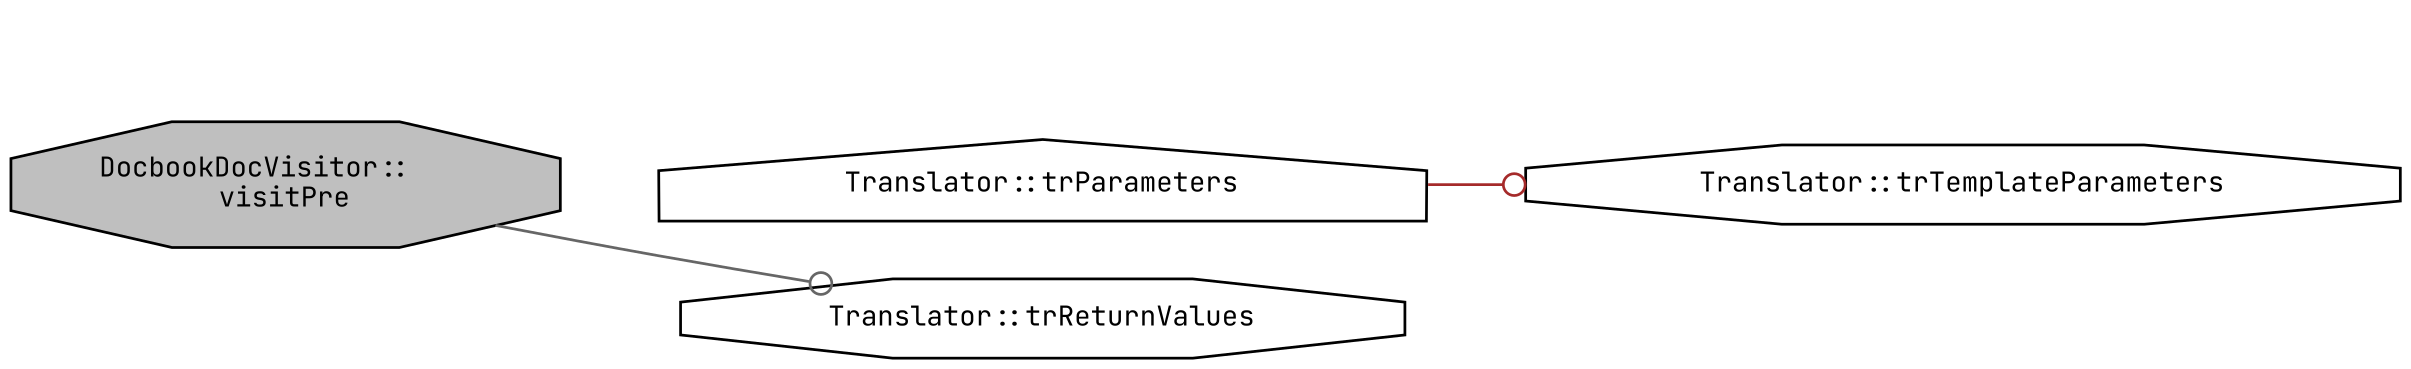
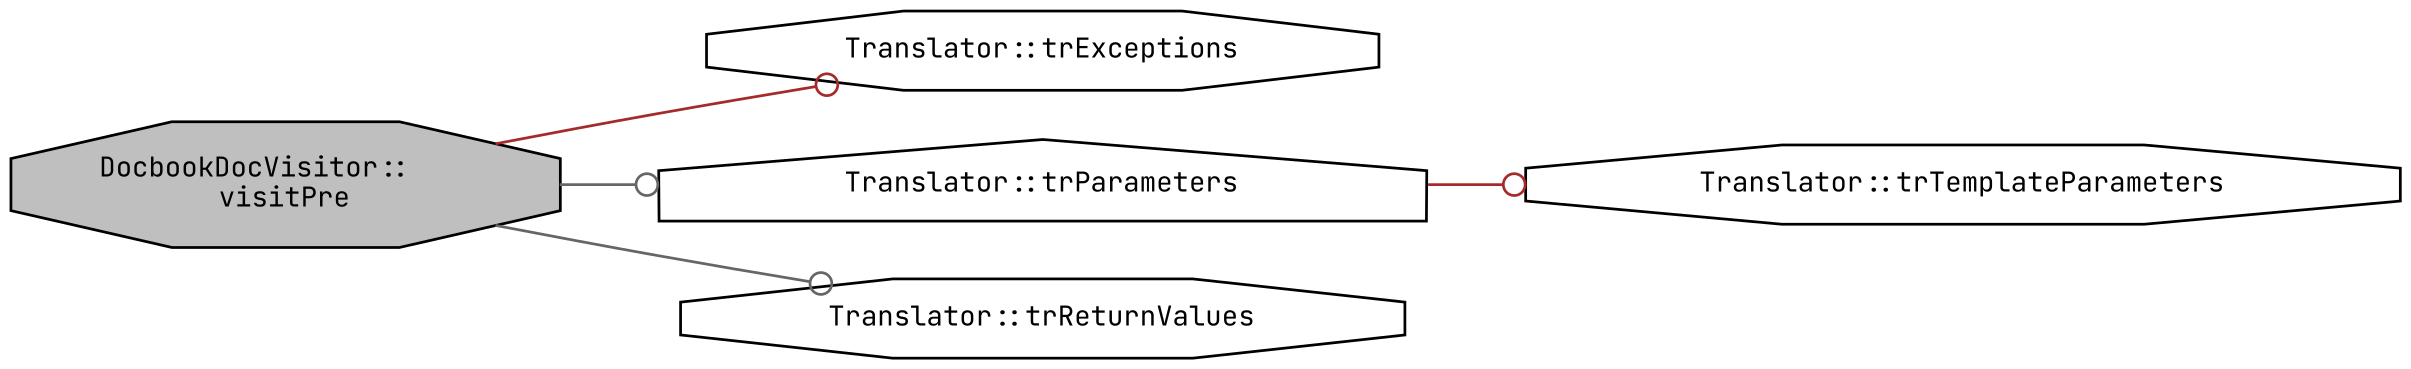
none -> (1043, 51)
none -> (598, 185)
